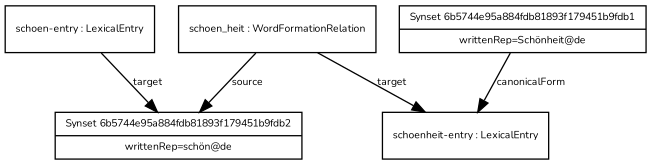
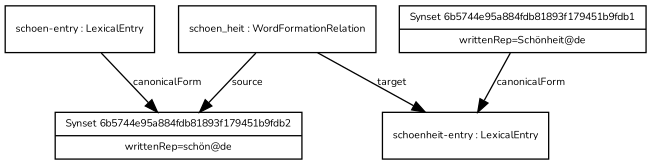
(148, 82) -> (168, 82)
